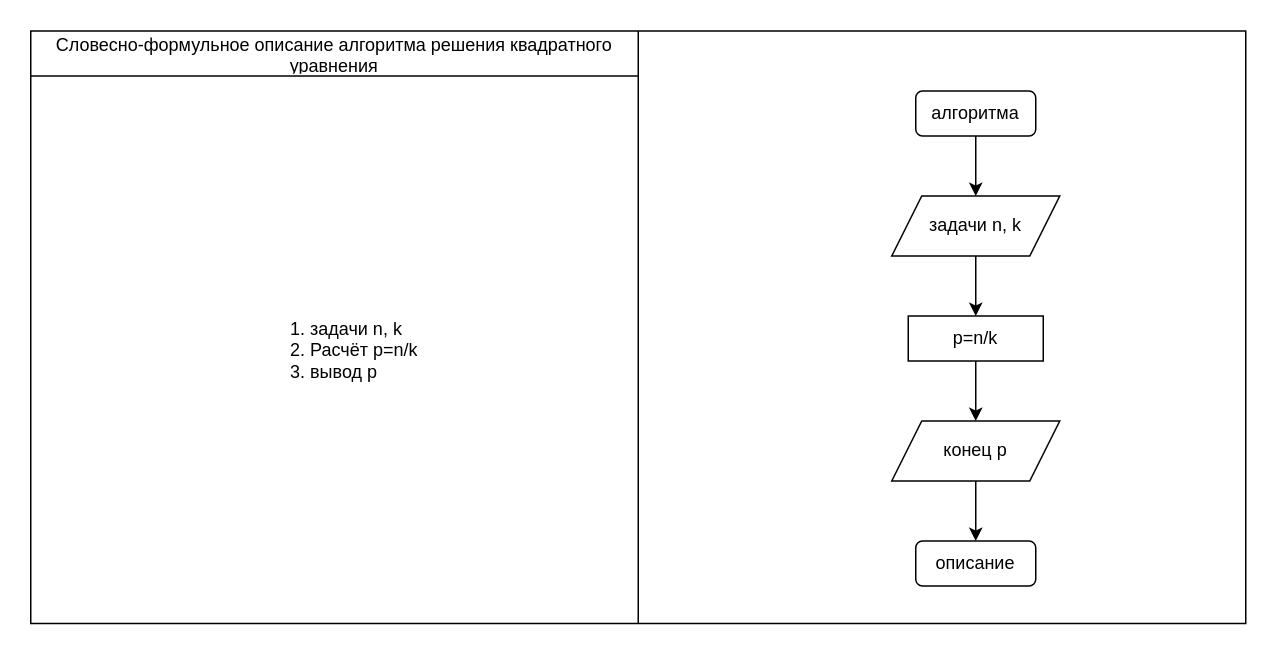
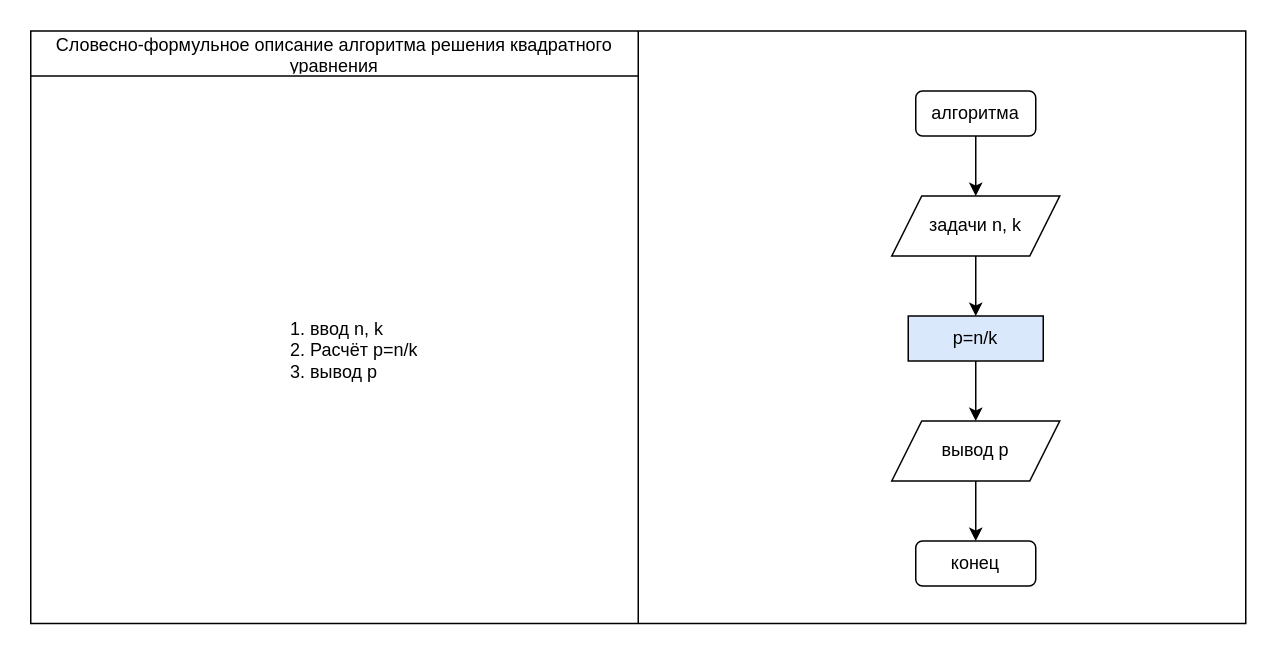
(976, 338) -> (976, 338)
(335, 350) -> (335, 350)
(976, 451) -> (976, 451)
(976, 563) -> (976, 563)
